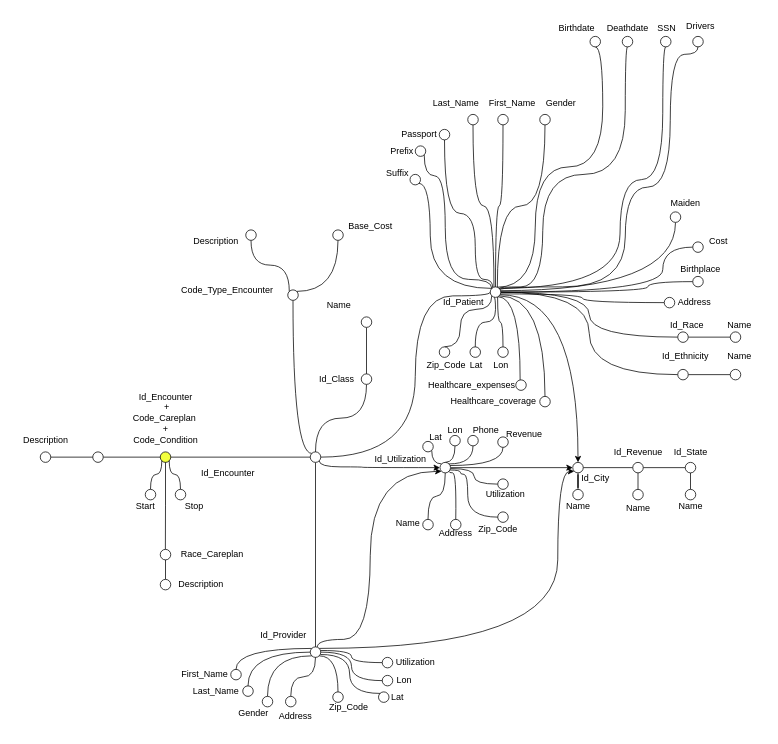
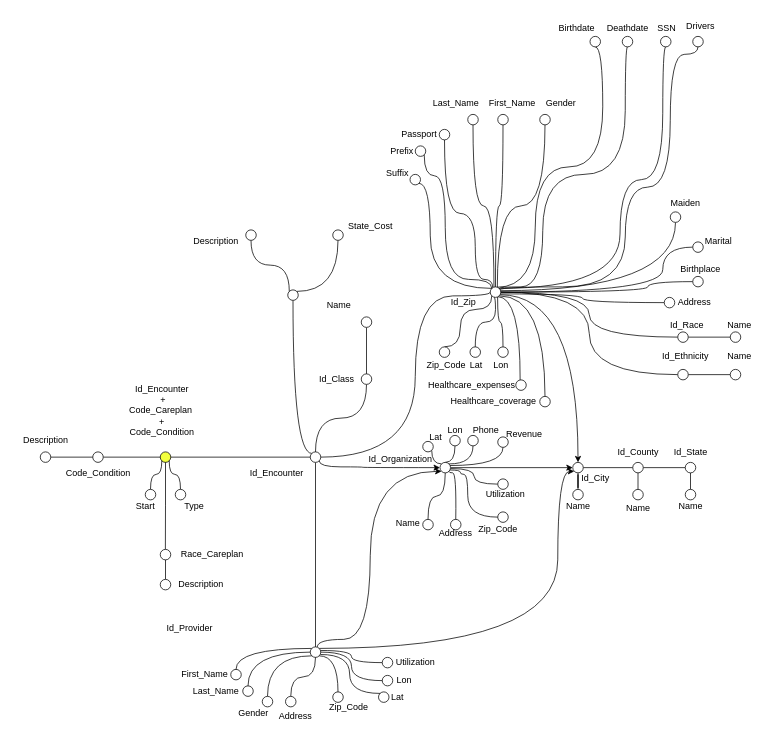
(371, 226) -> (371, 226)
(719, 241) -> (719, 241)
(227, 295) -> none
(464, 303) -> (464, 303)
(165, 418) -> (162, 411)
(638, 453) -> (638, 453)
(401, 459) -> (401, 459)
none -> (98, 474)
(228, 474) -> (276, 474)
(194, 507) -> (194, 507)
(283, 636) -> (189, 628)
